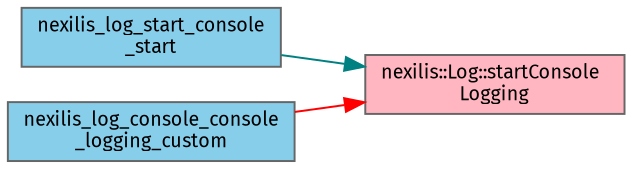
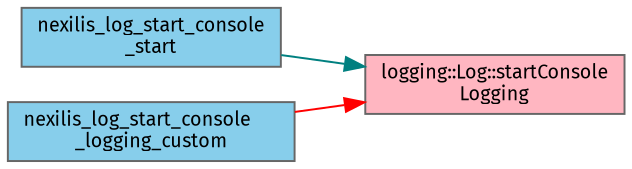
(495, 84) -> (495, 84)
(151, 132) -> (151, 132)
